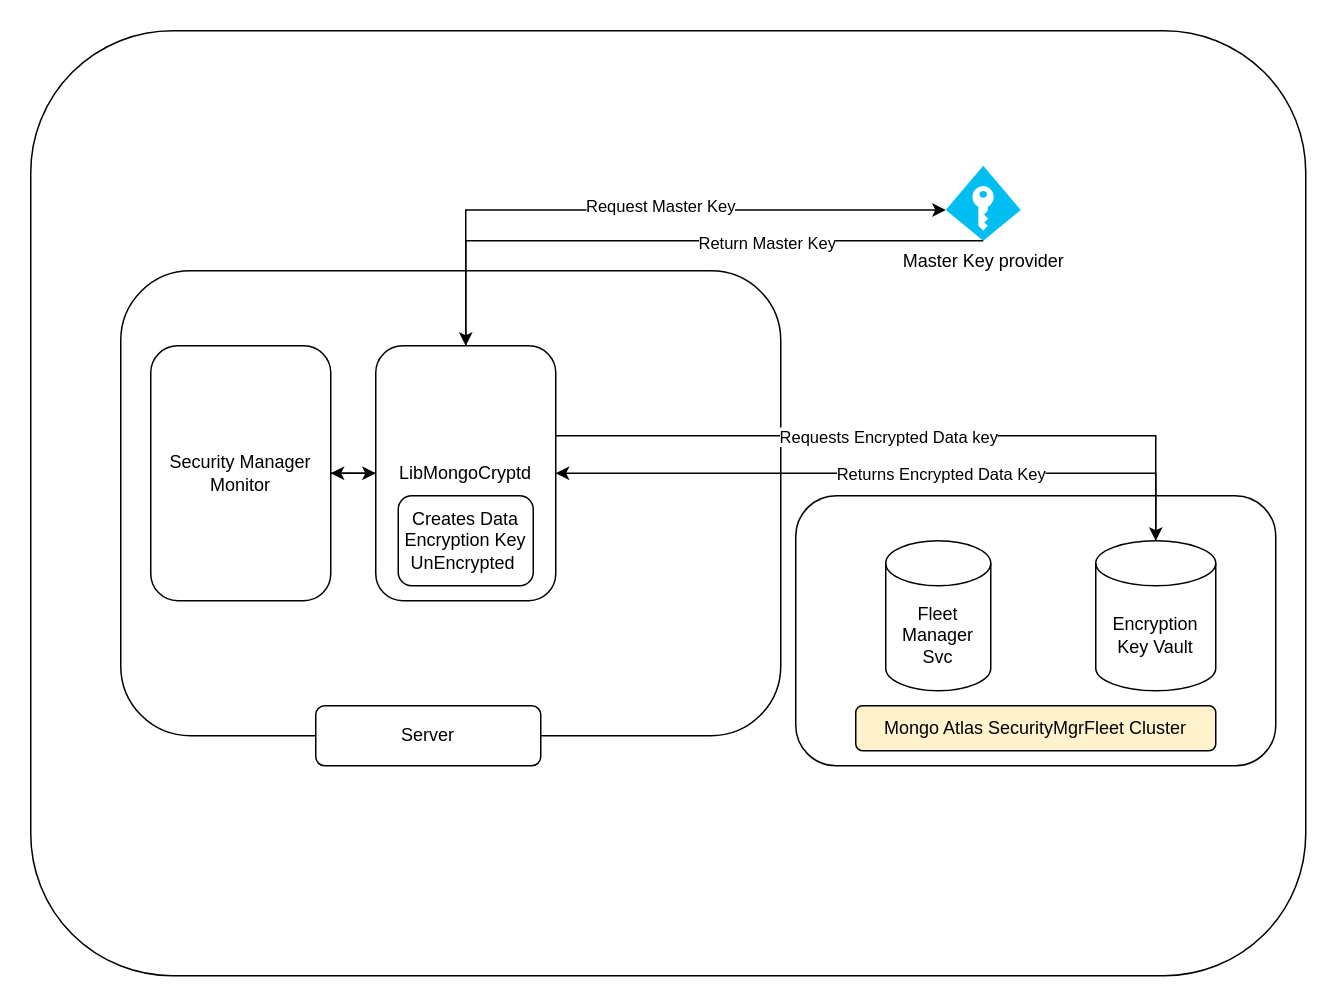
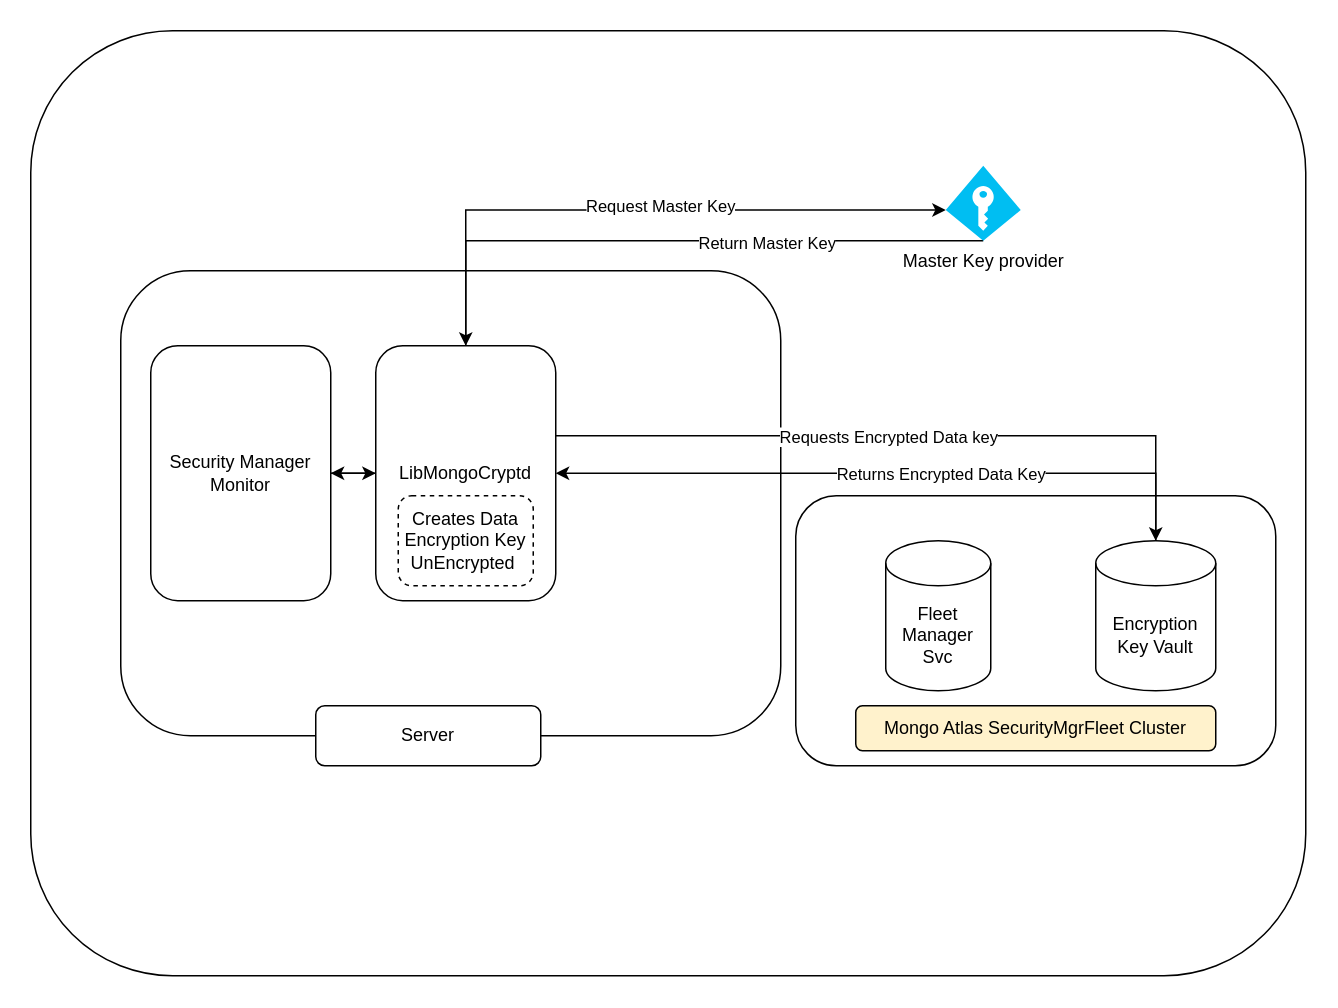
(466, 541) -> (466, 541)
